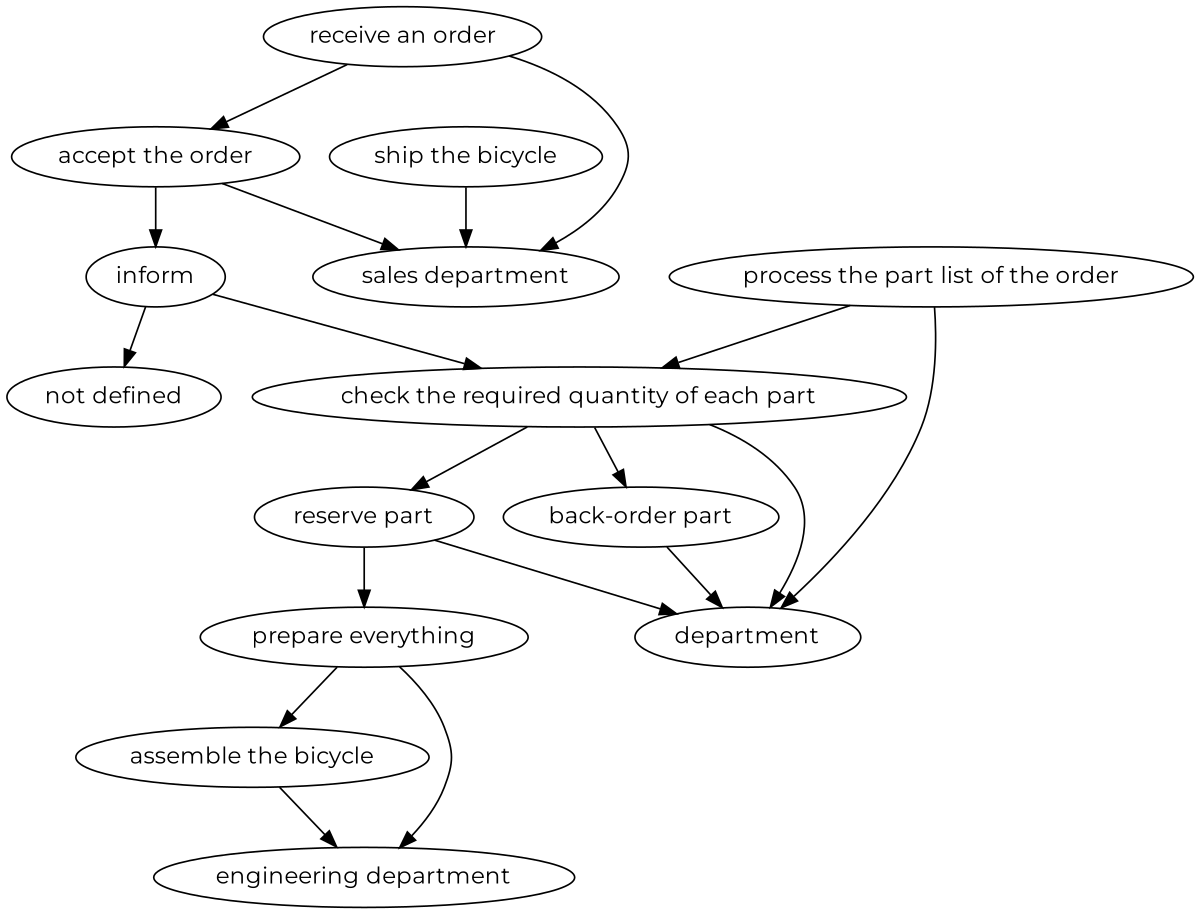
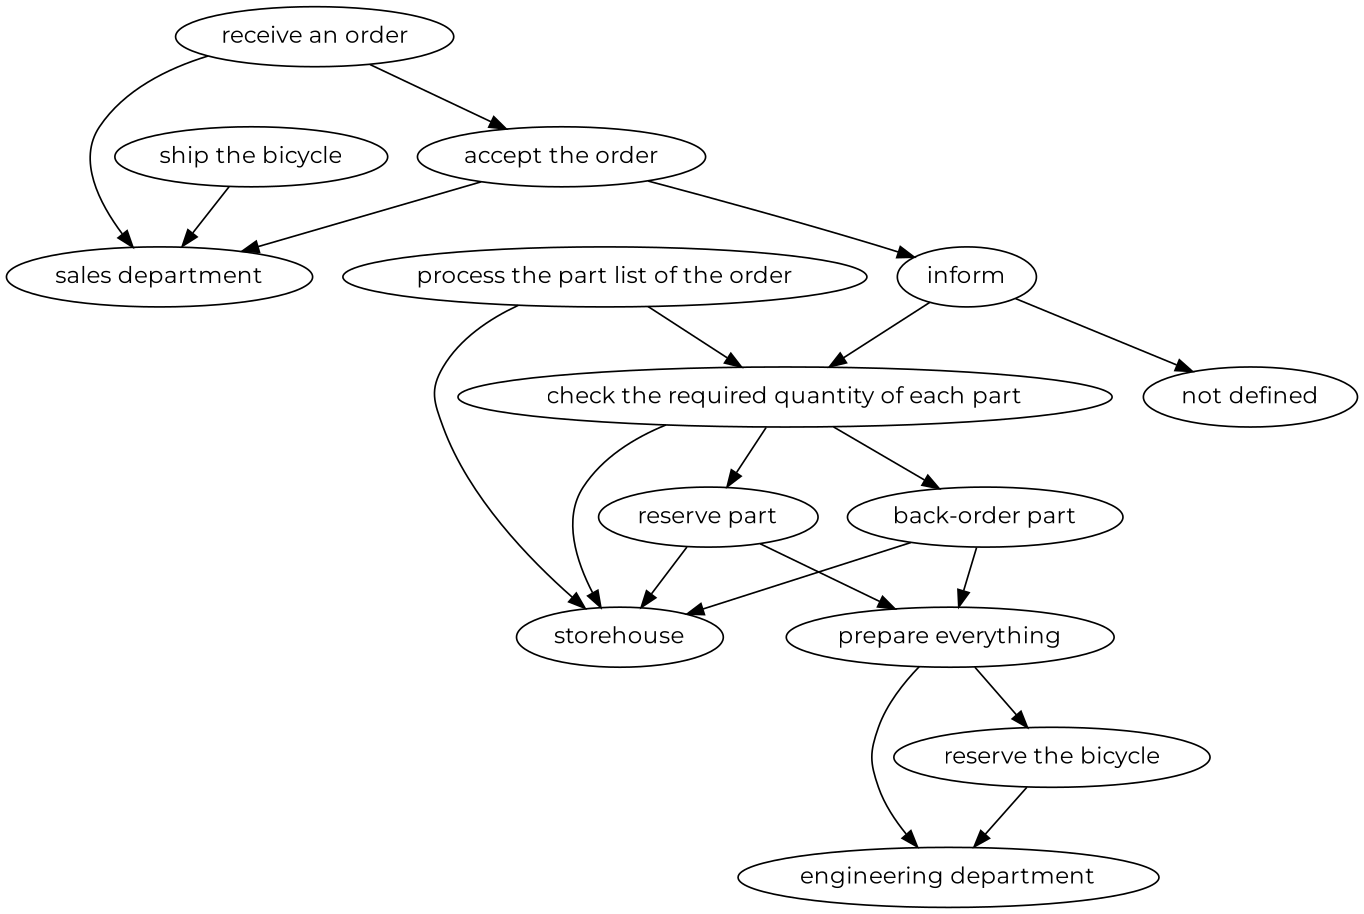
none -> (970, 569)
(748, 637) -> (620, 637)
(252, 757) -> (1052, 757)
